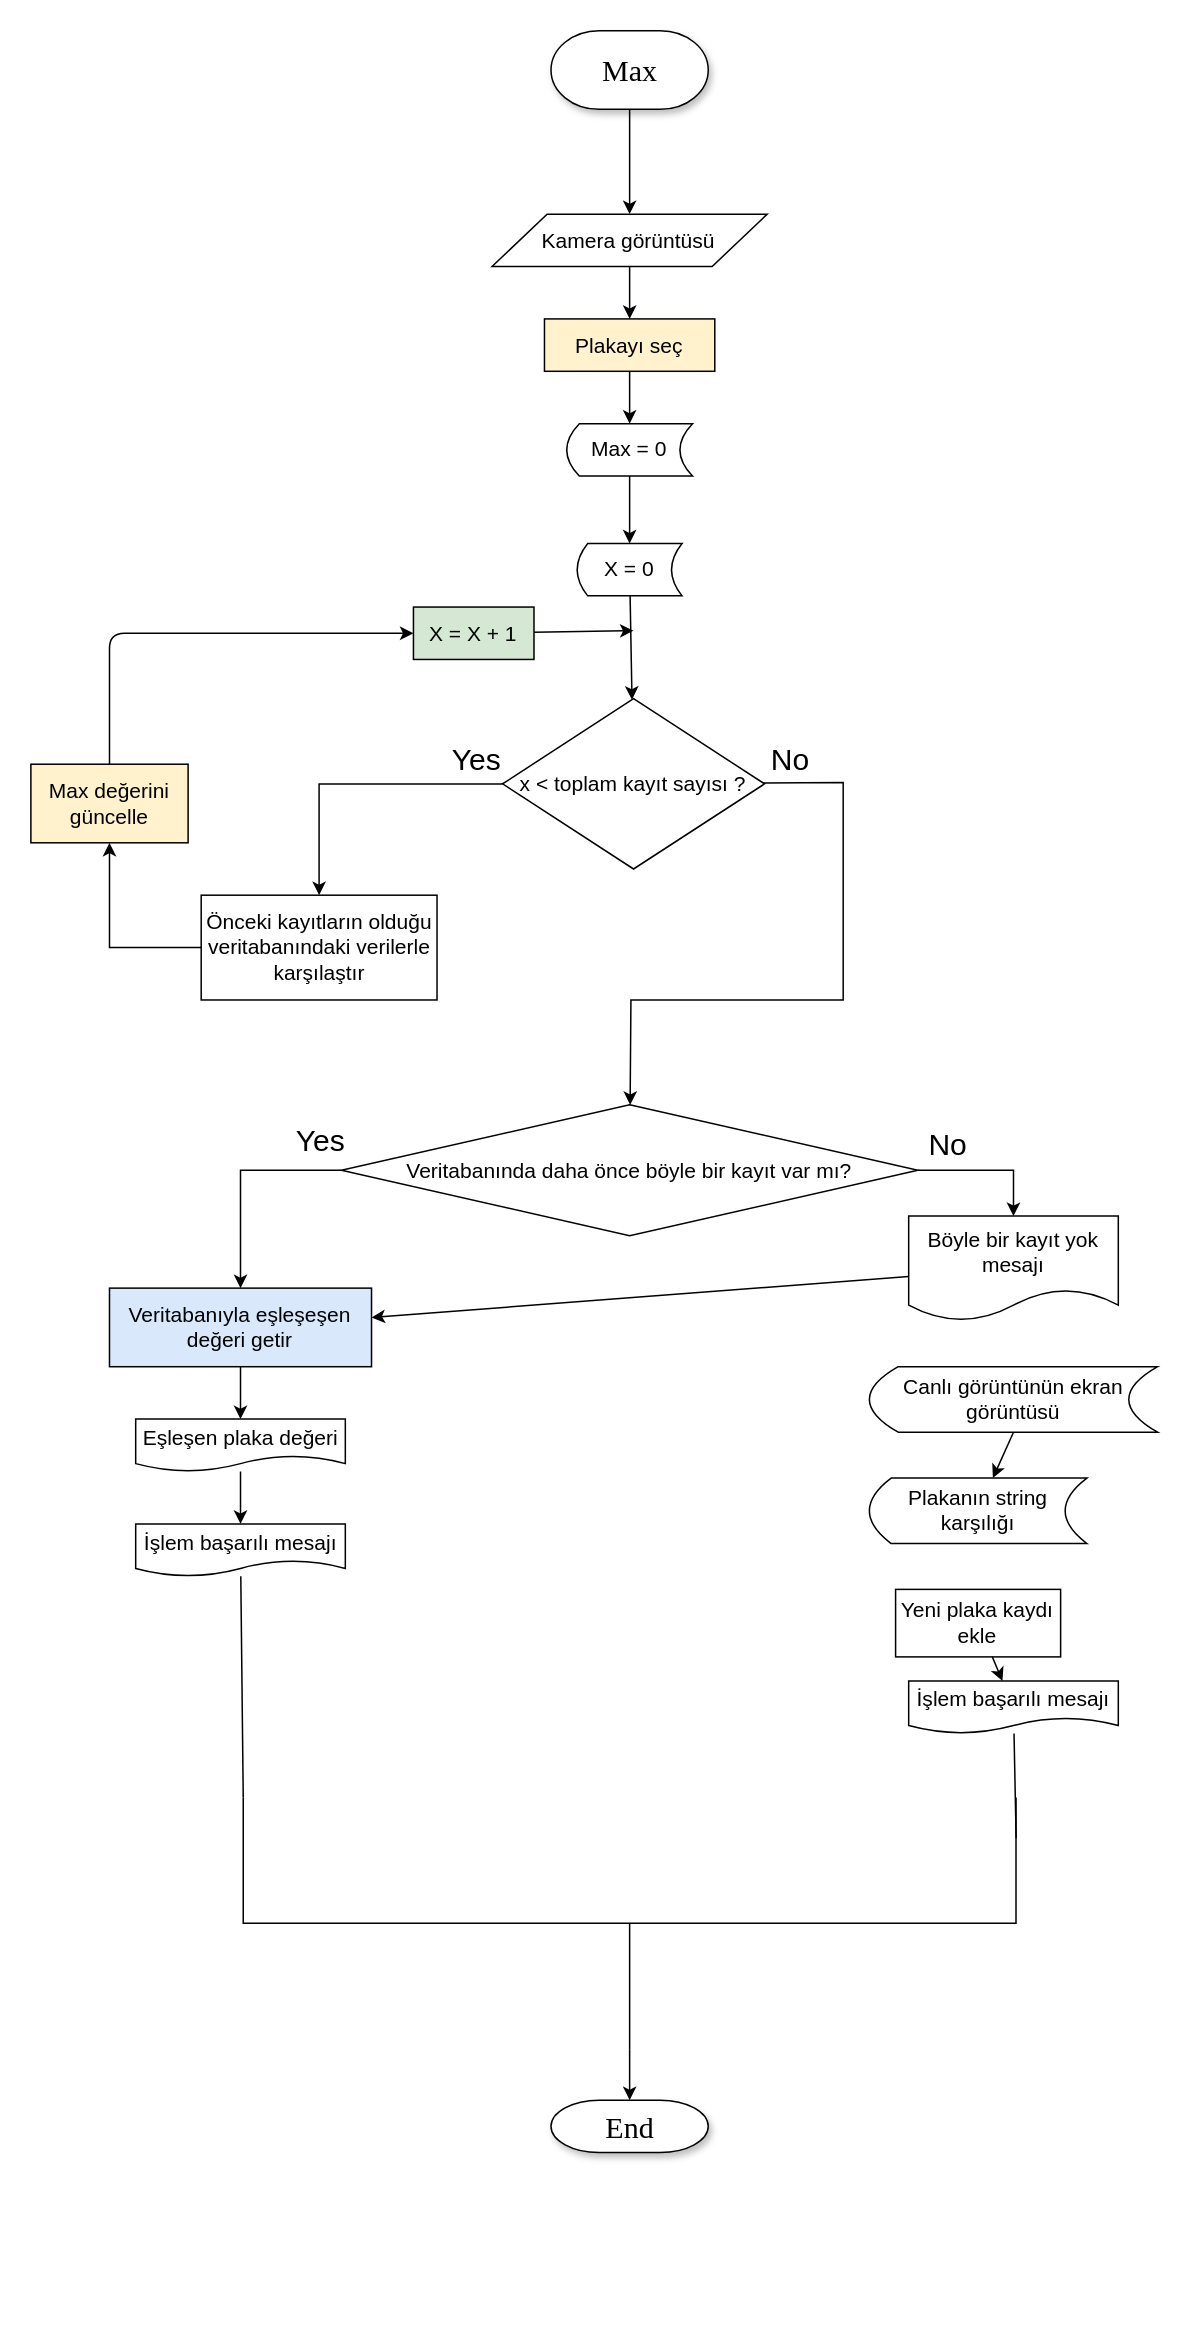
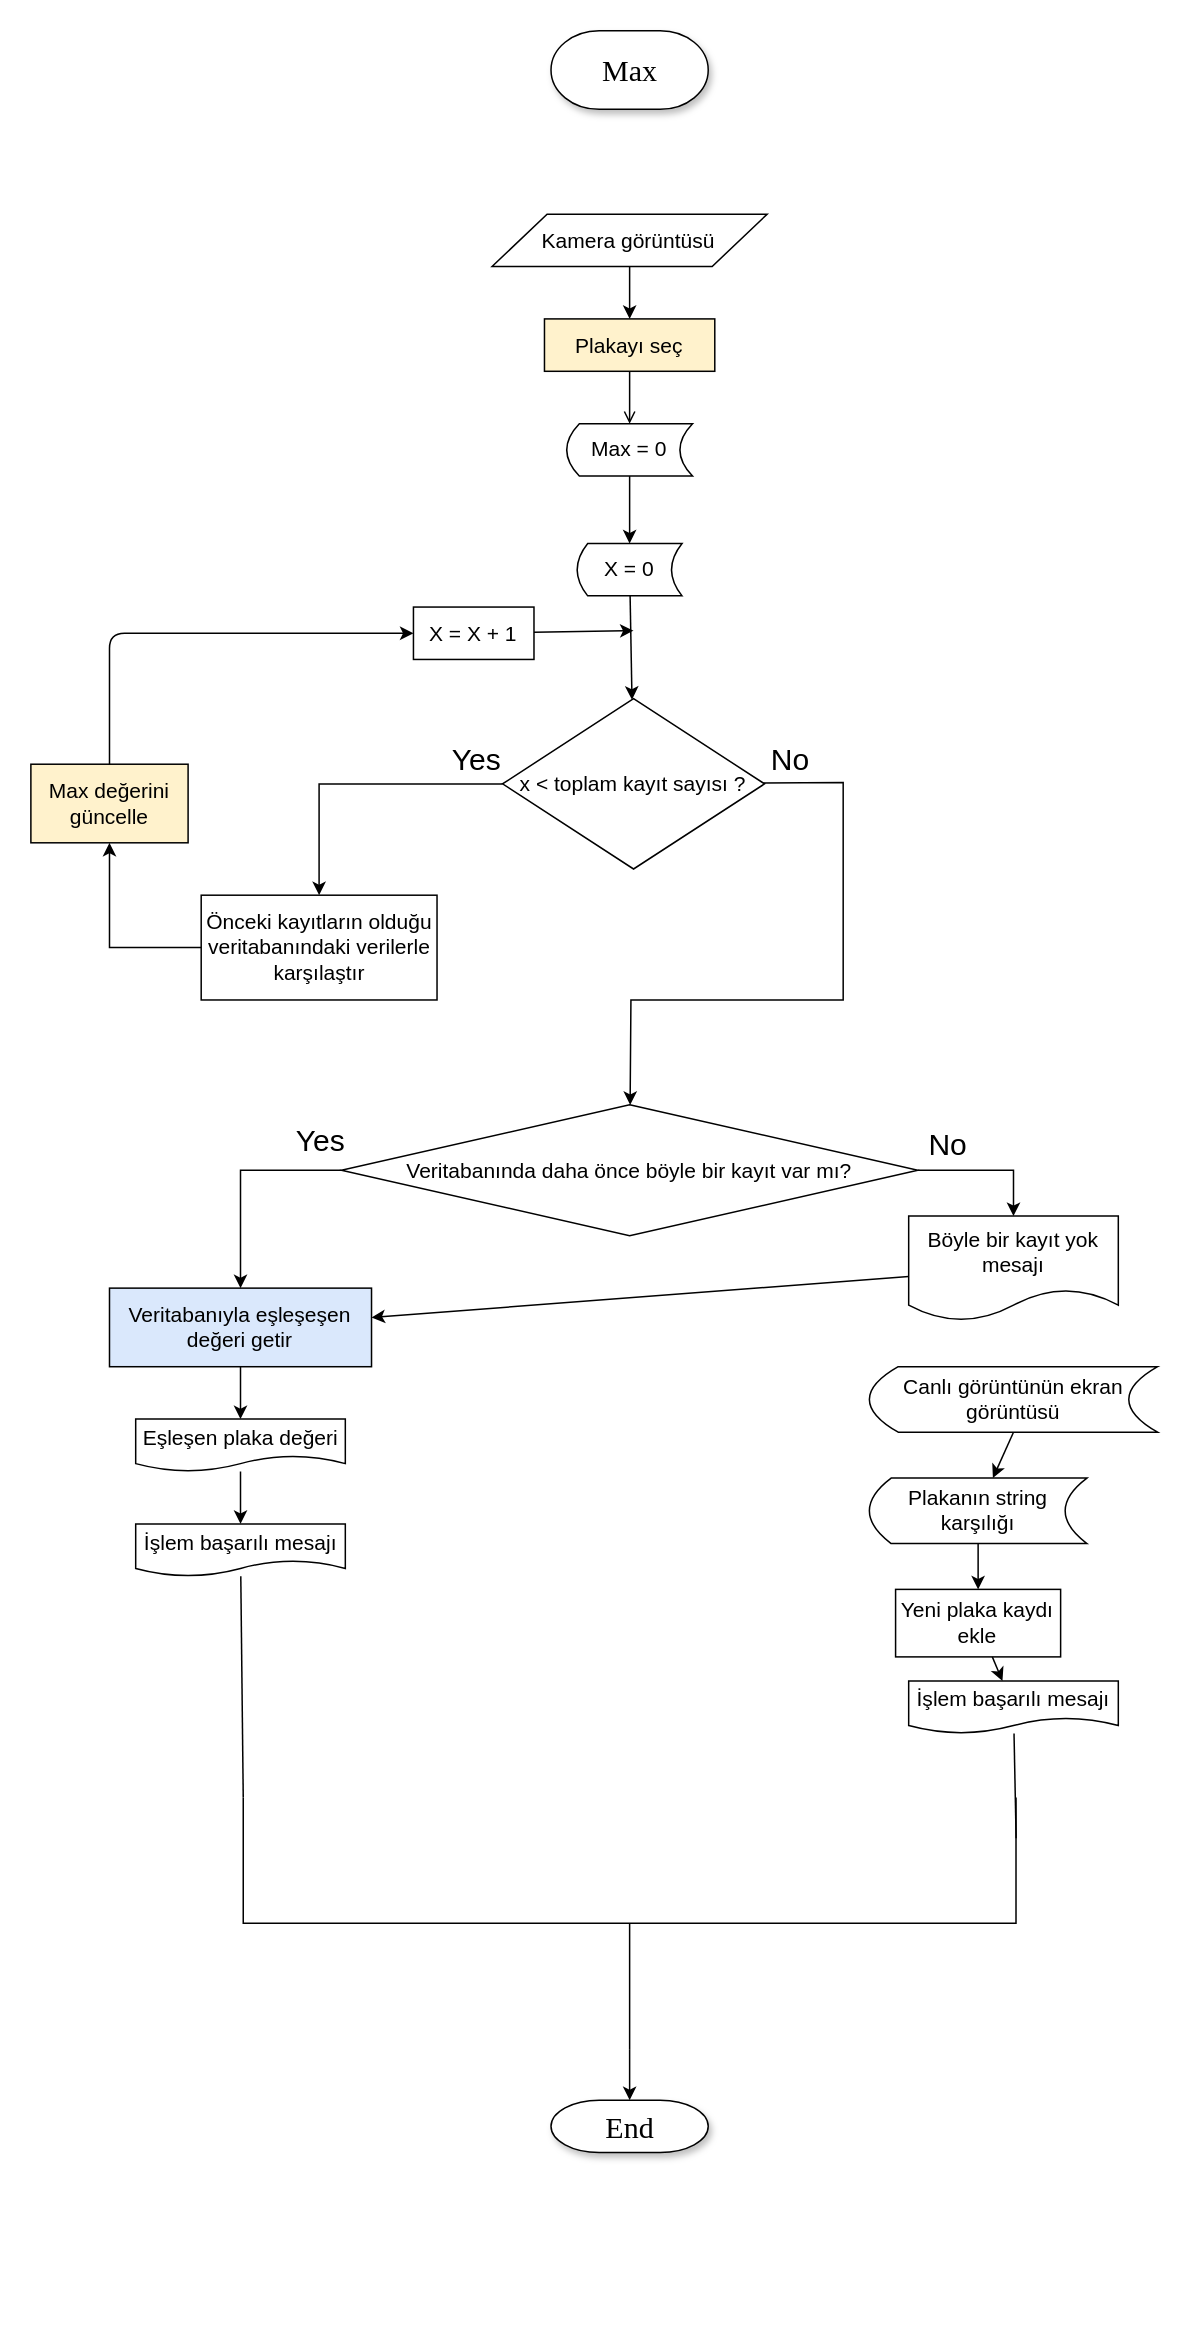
(629, 156) -> none
(629, 412) -> (629, 414)
(473, 633) -> (473, 633)
none -> (978, 1561)
